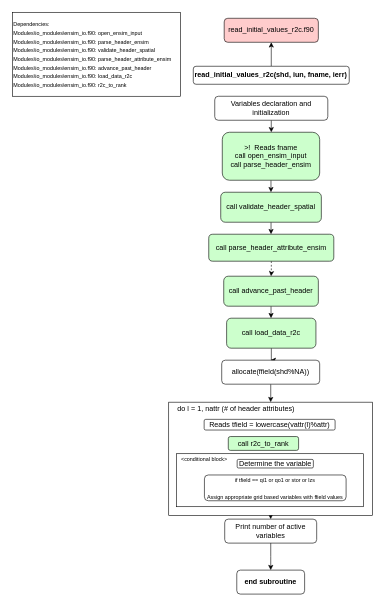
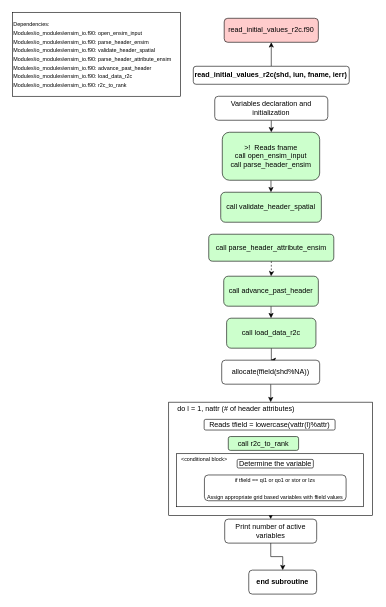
(271, 228) -> none
(271, 582) -> (283, 582)
